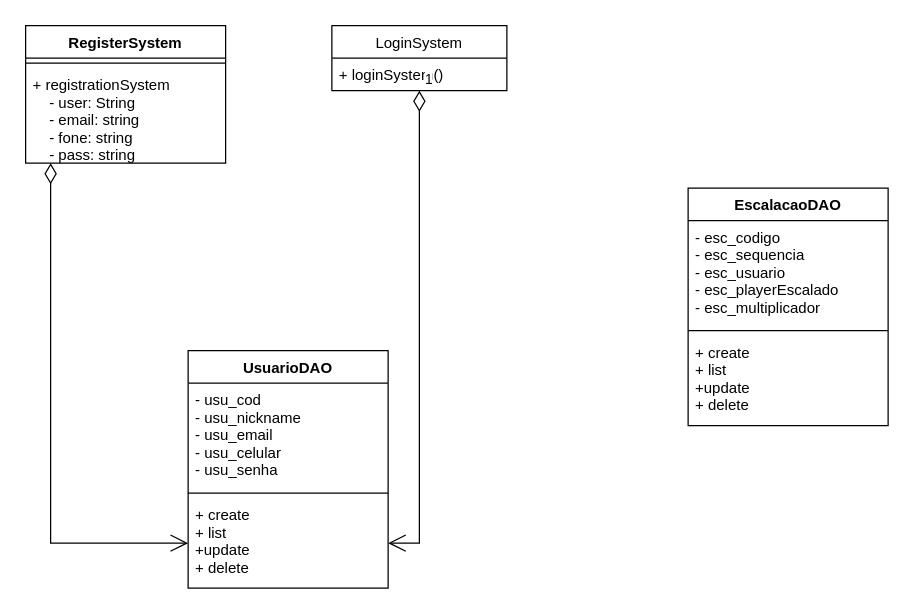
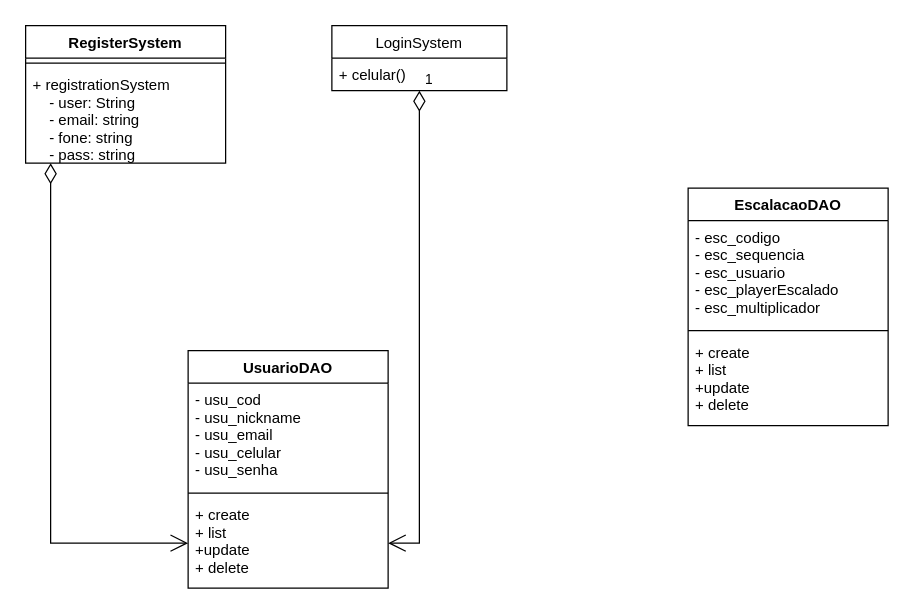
(396, 75) -> (379, 75)
